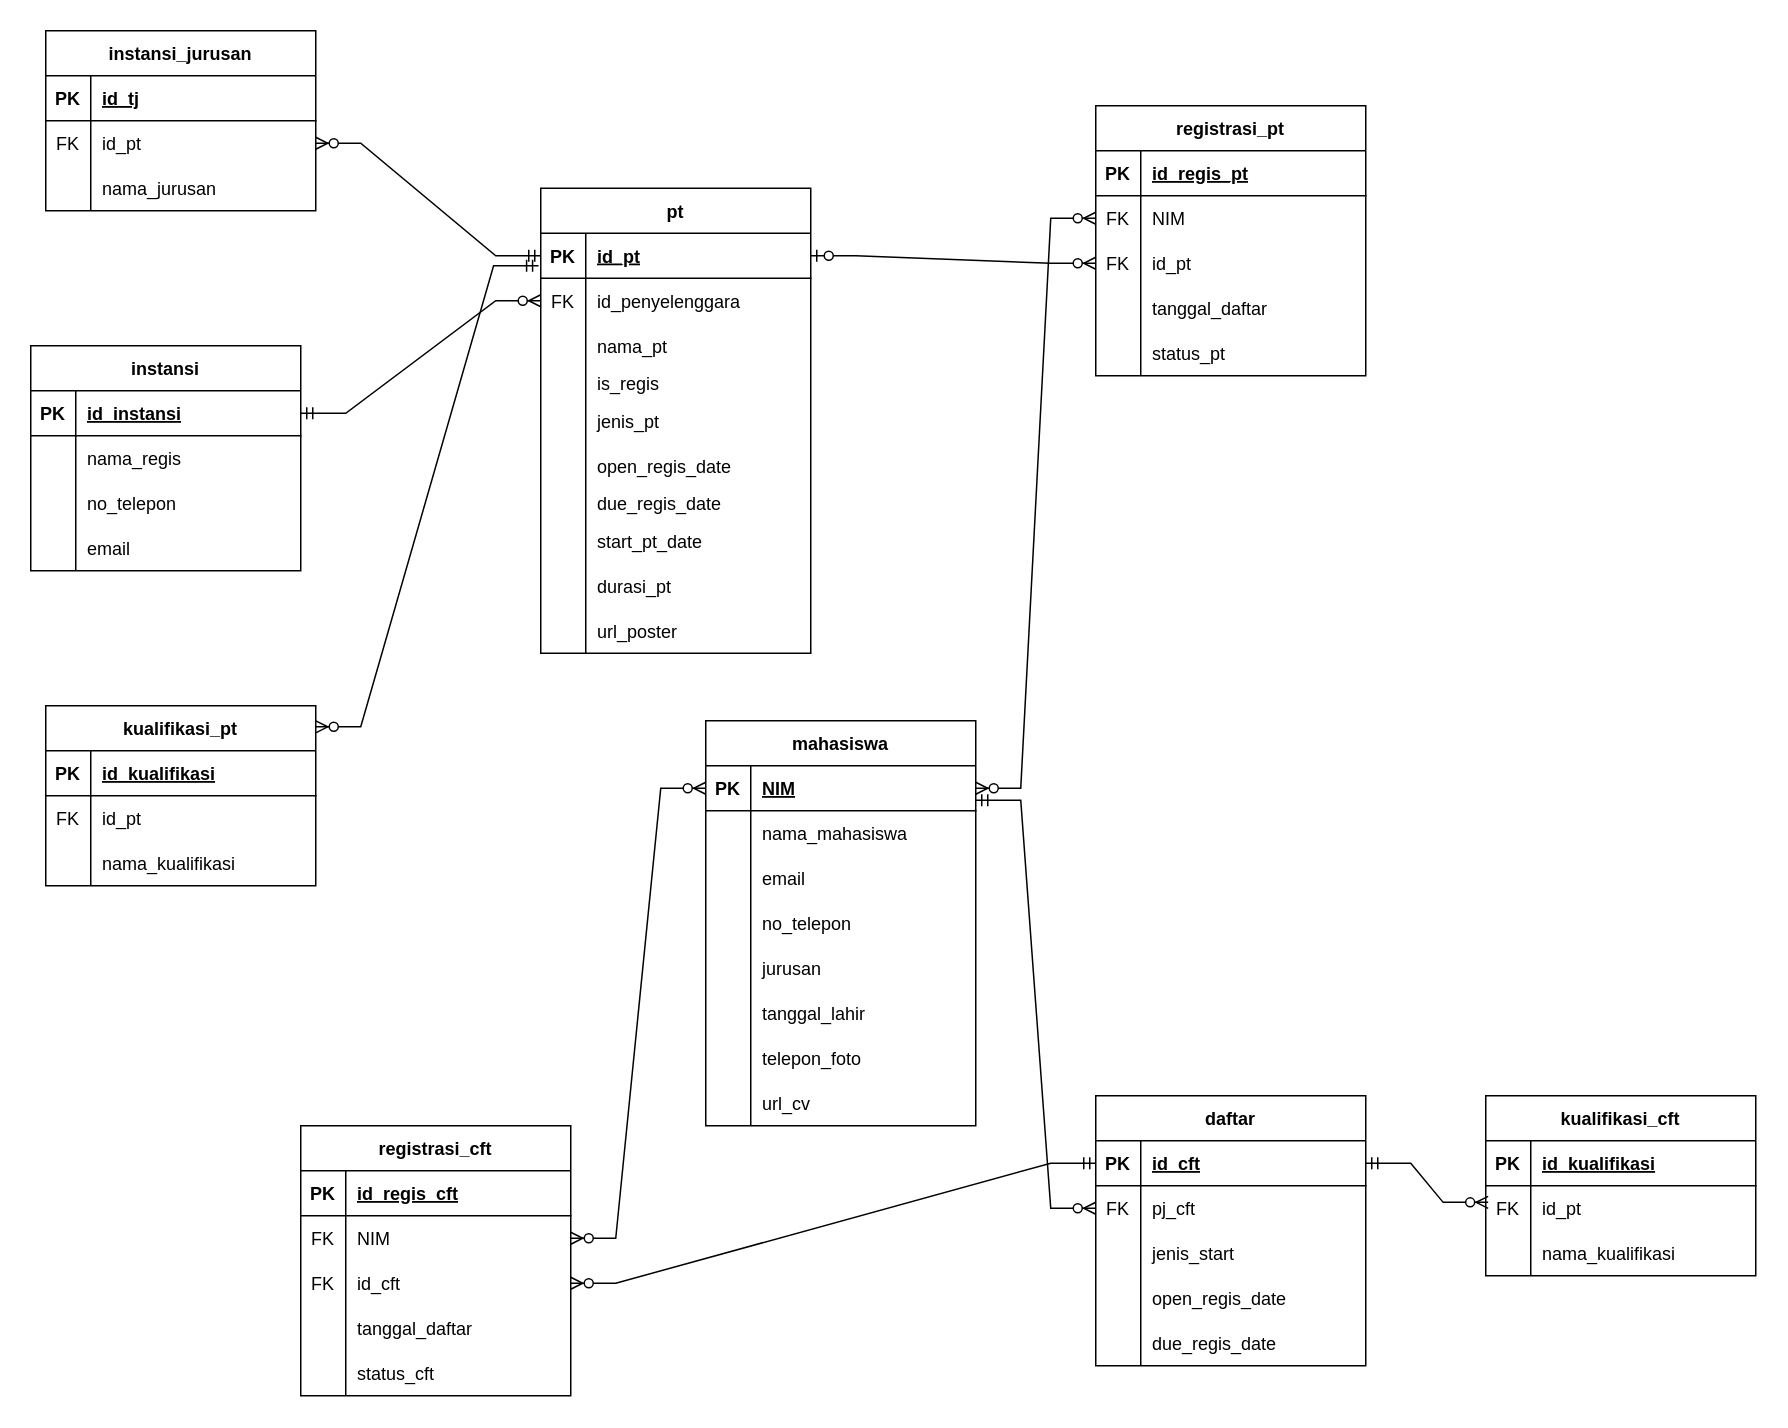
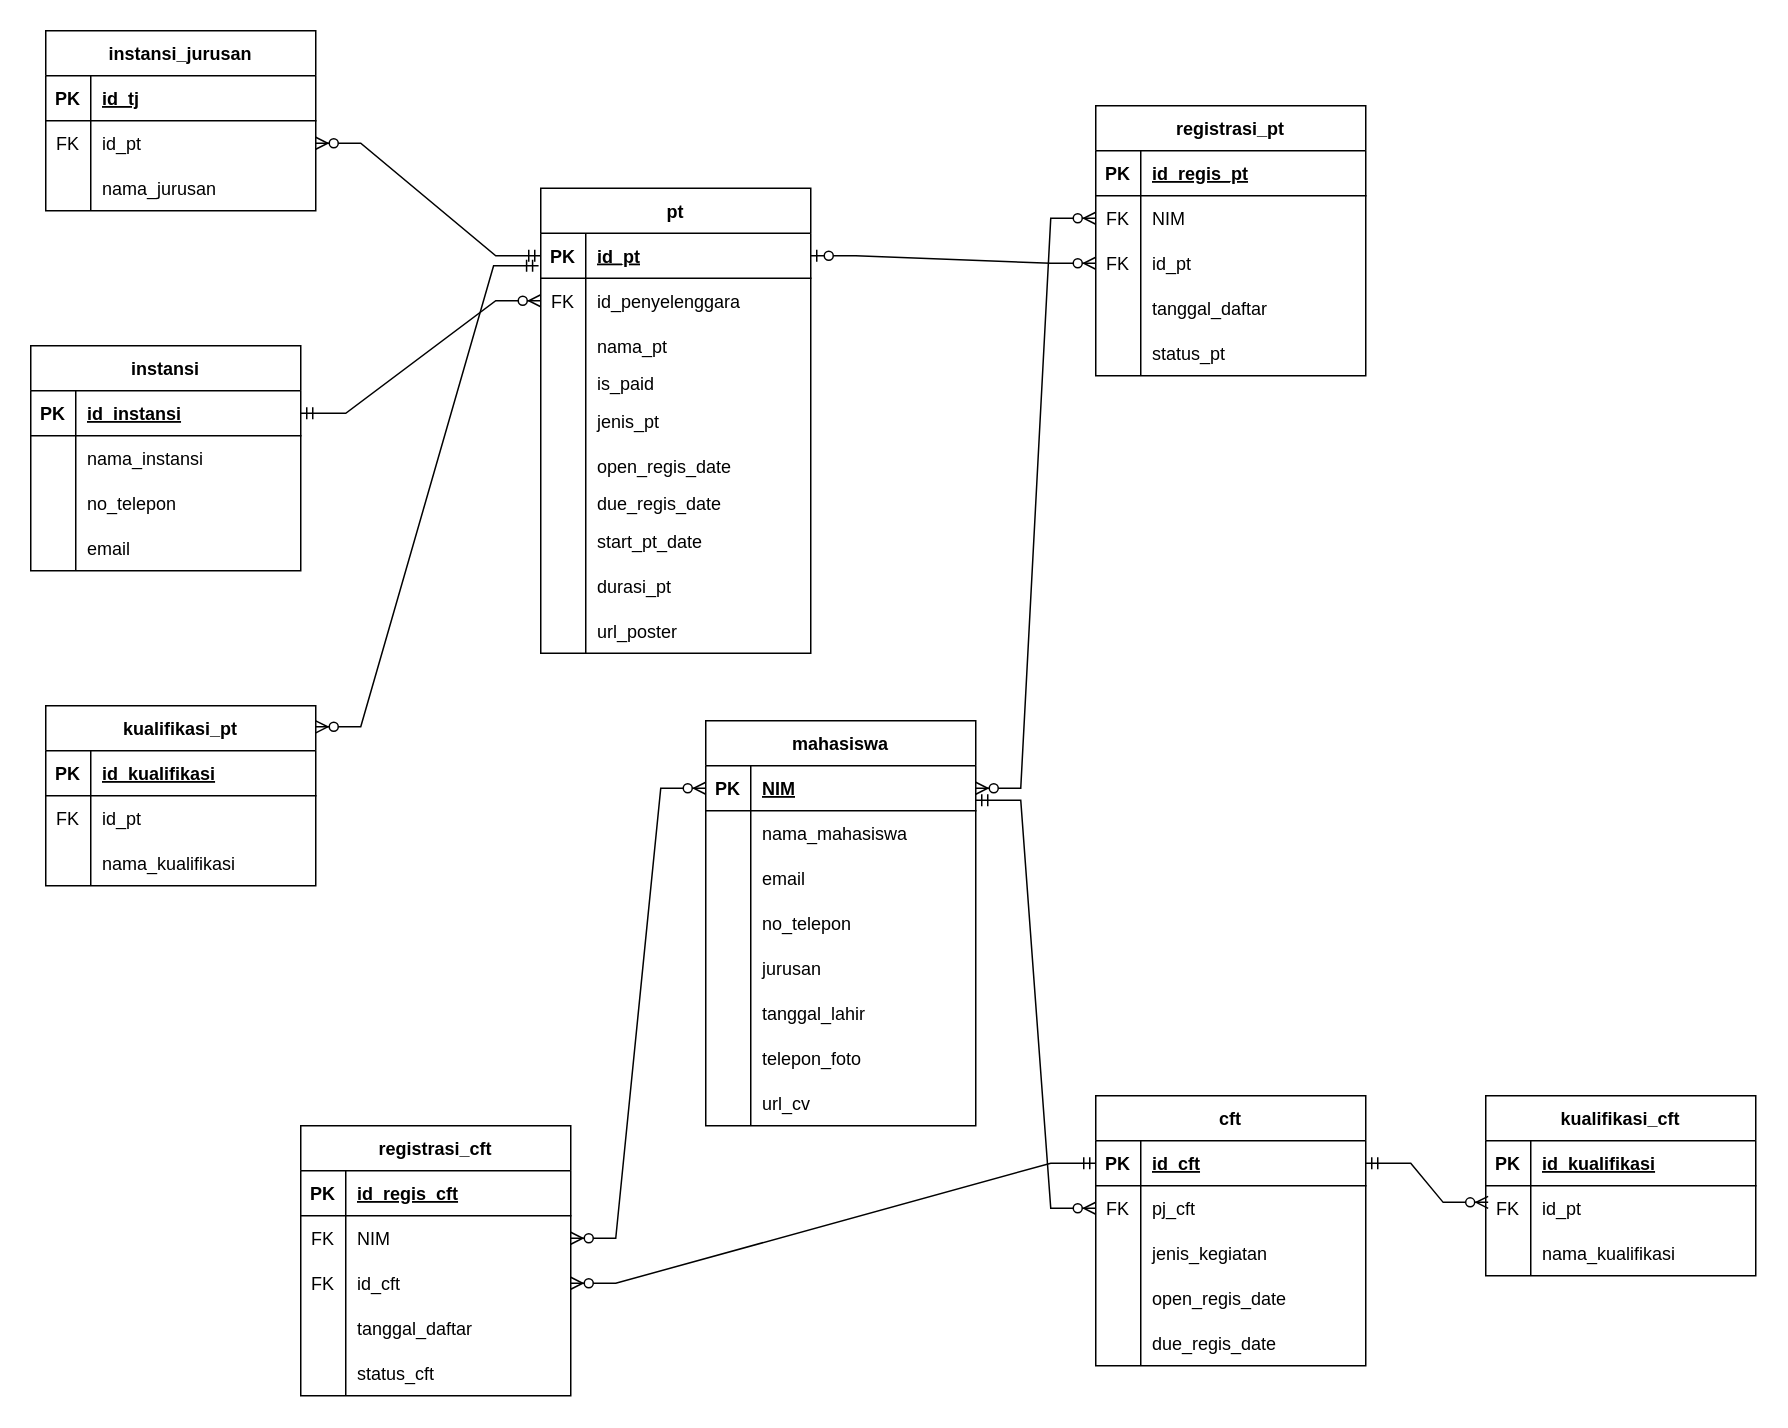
(633, 384) -> (628, 384)
(135, 459) -> (148, 459)
(1230, 1119) -> (1230, 1119)
(1205, 1254) -> (1218, 1254)
